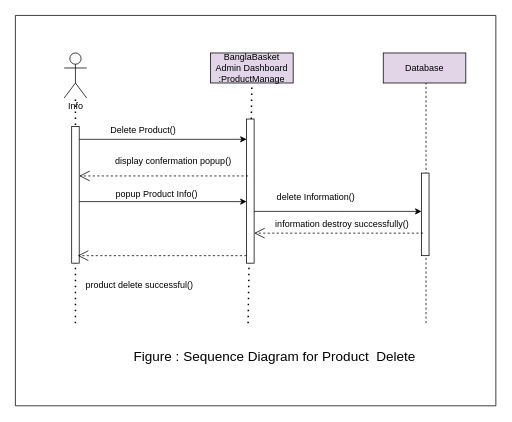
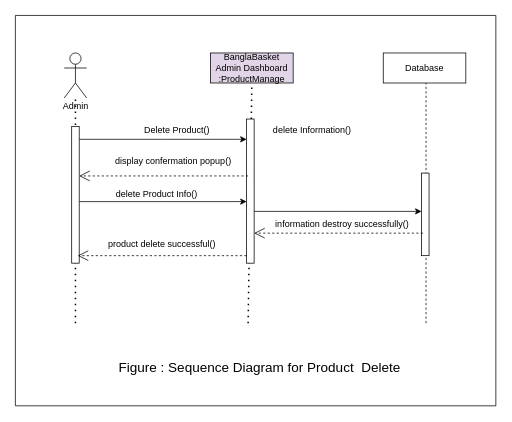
(424, 68) -> (424, 68)
(76, 106) -> (76, 106)
(143, 130) -> (177, 130)
(157, 195) -> (157, 195)
(315, 198) -> (312, 130)
(139, 285) -> (162, 244)
(274, 357) -> (259, 368)
